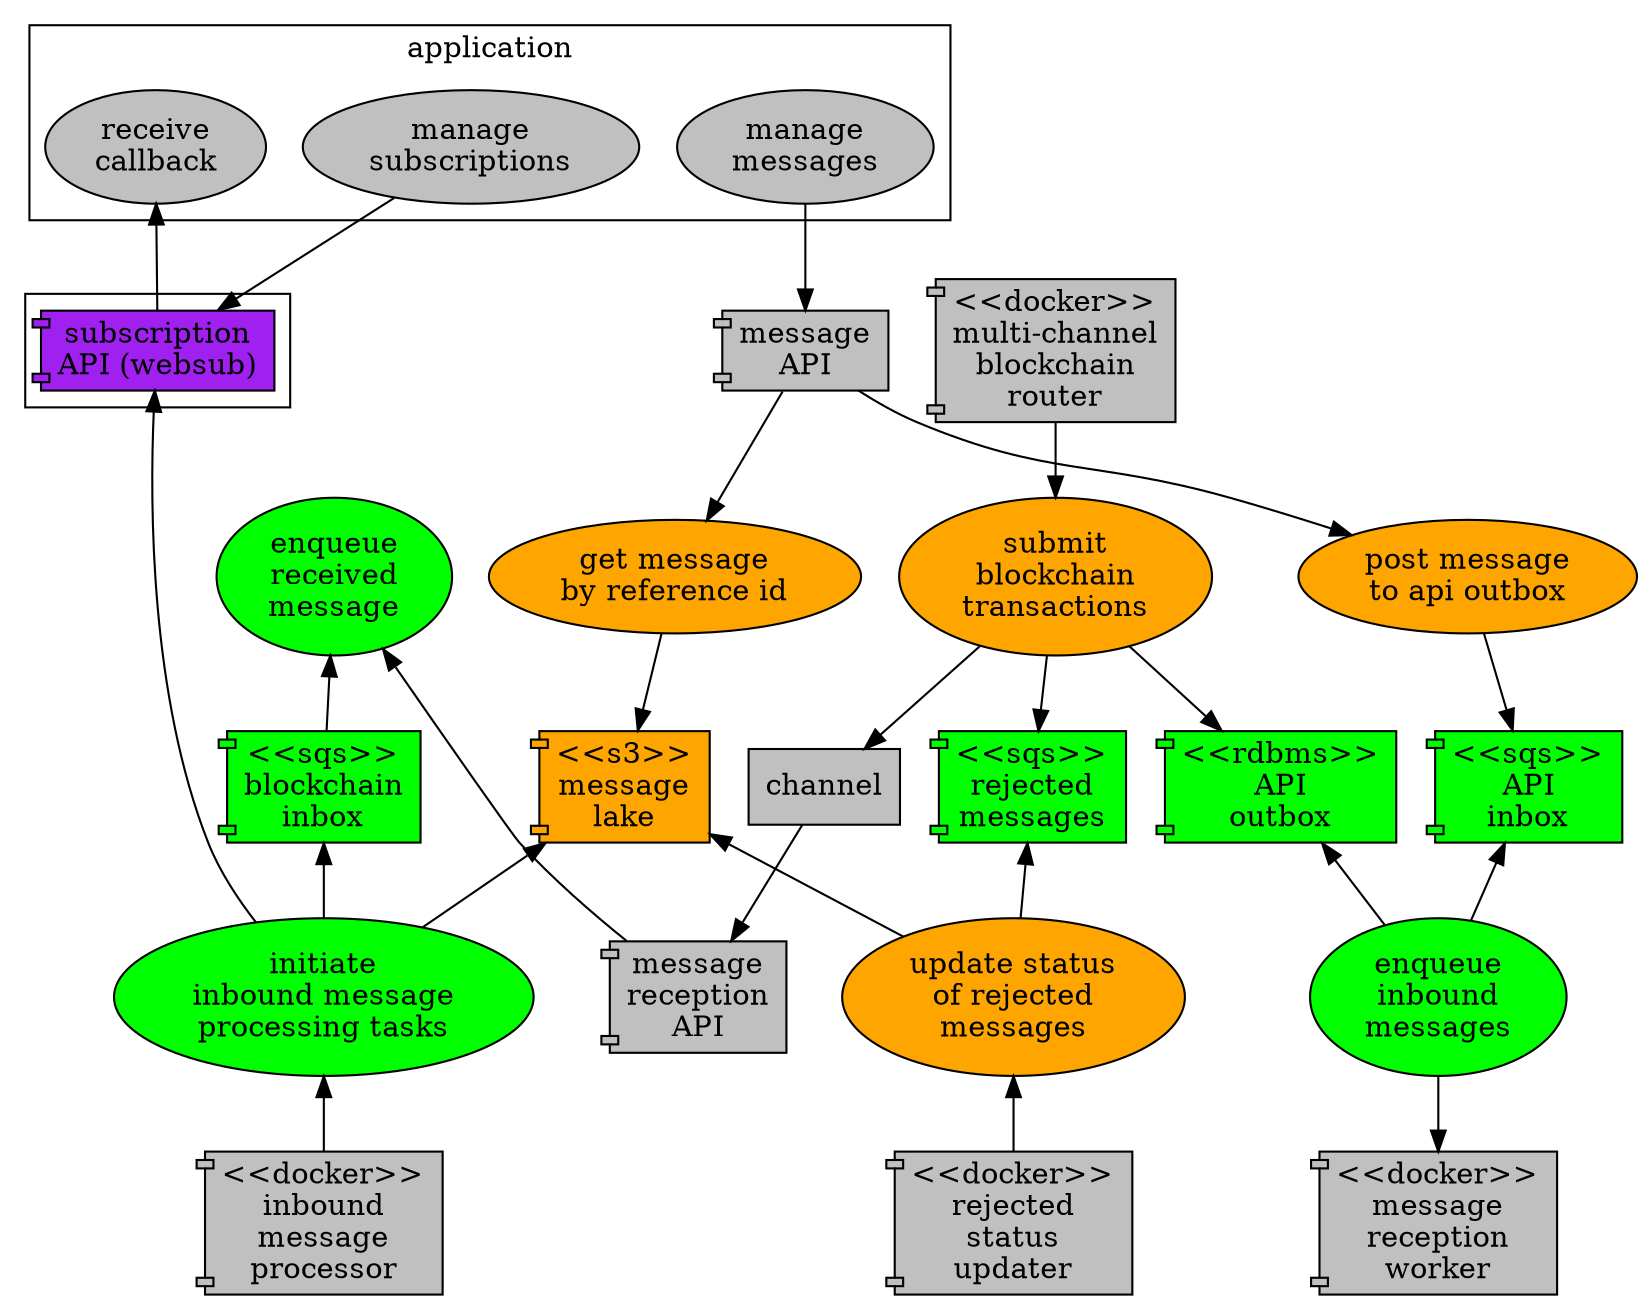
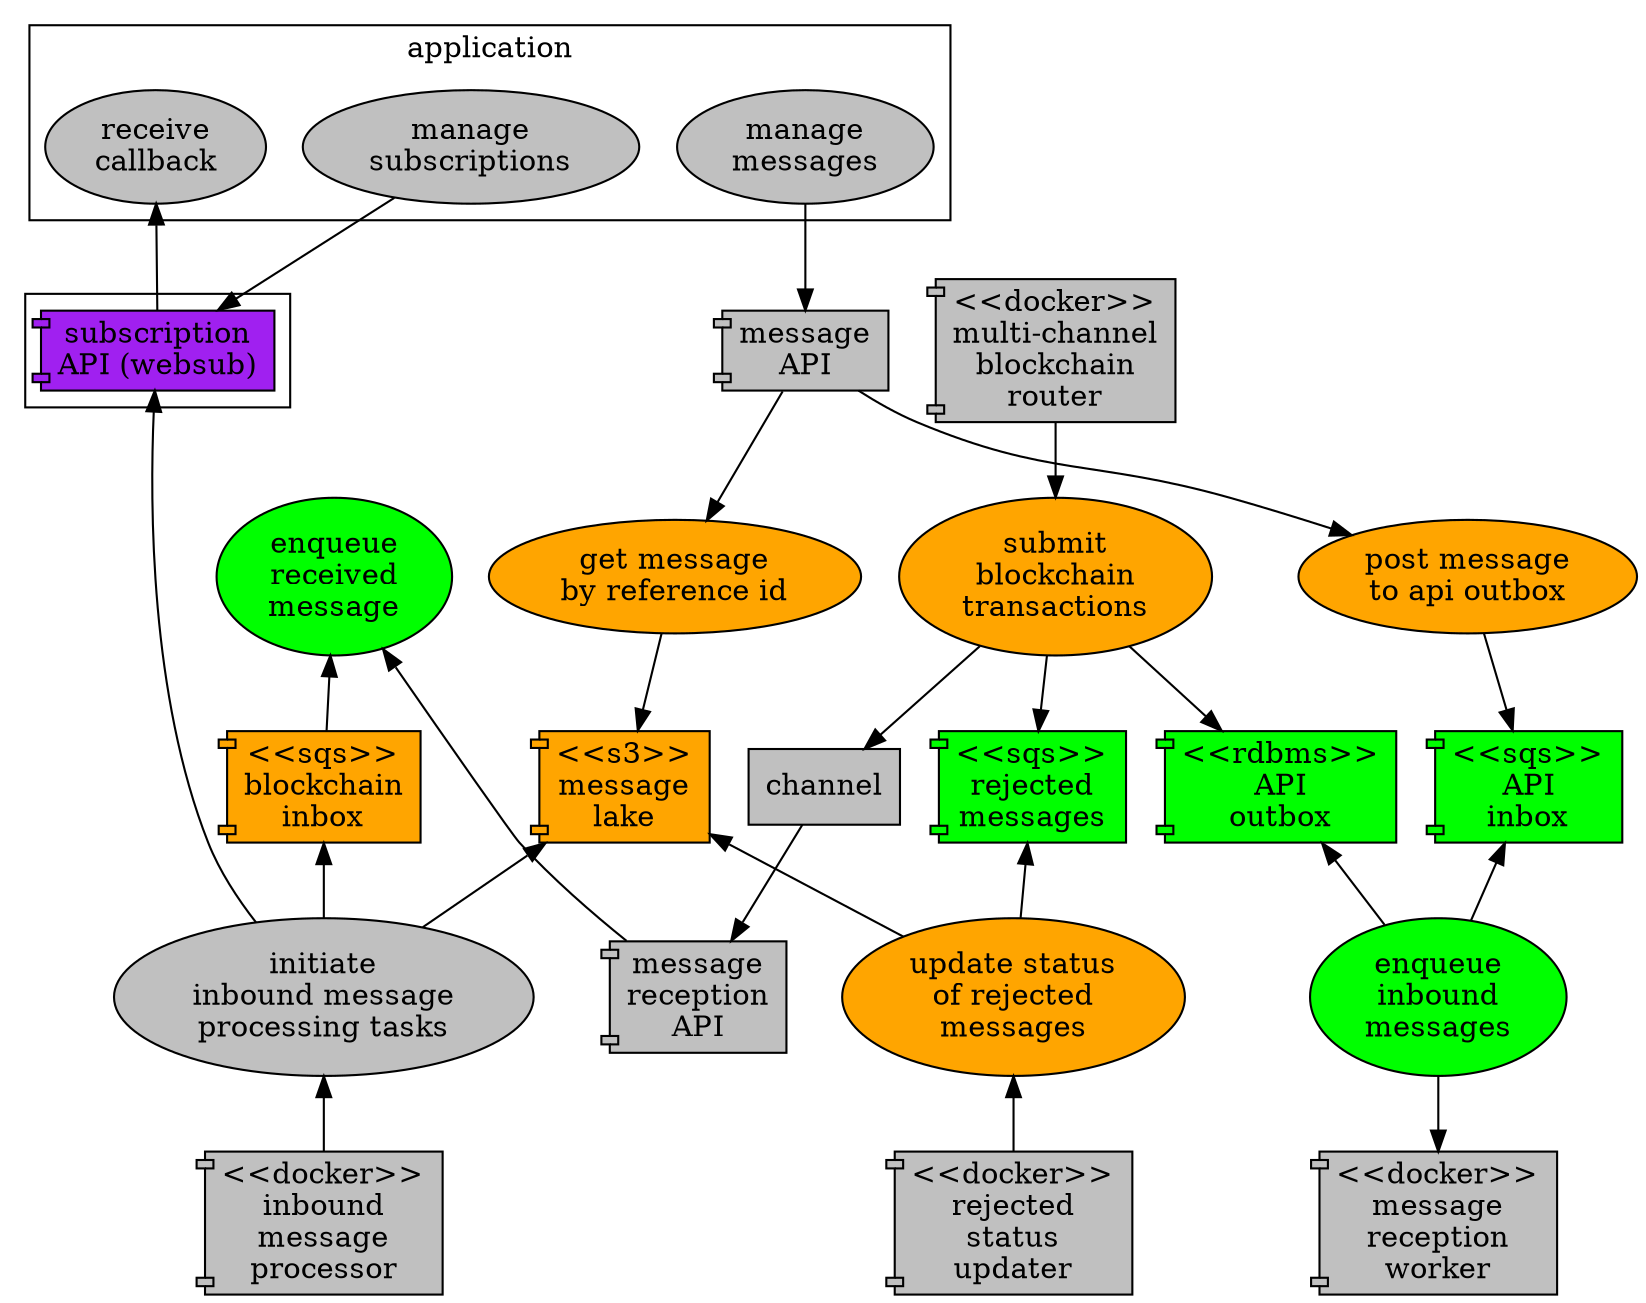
(324, 787) -> (324, 787)
(324, 997) -> (324, 997)
